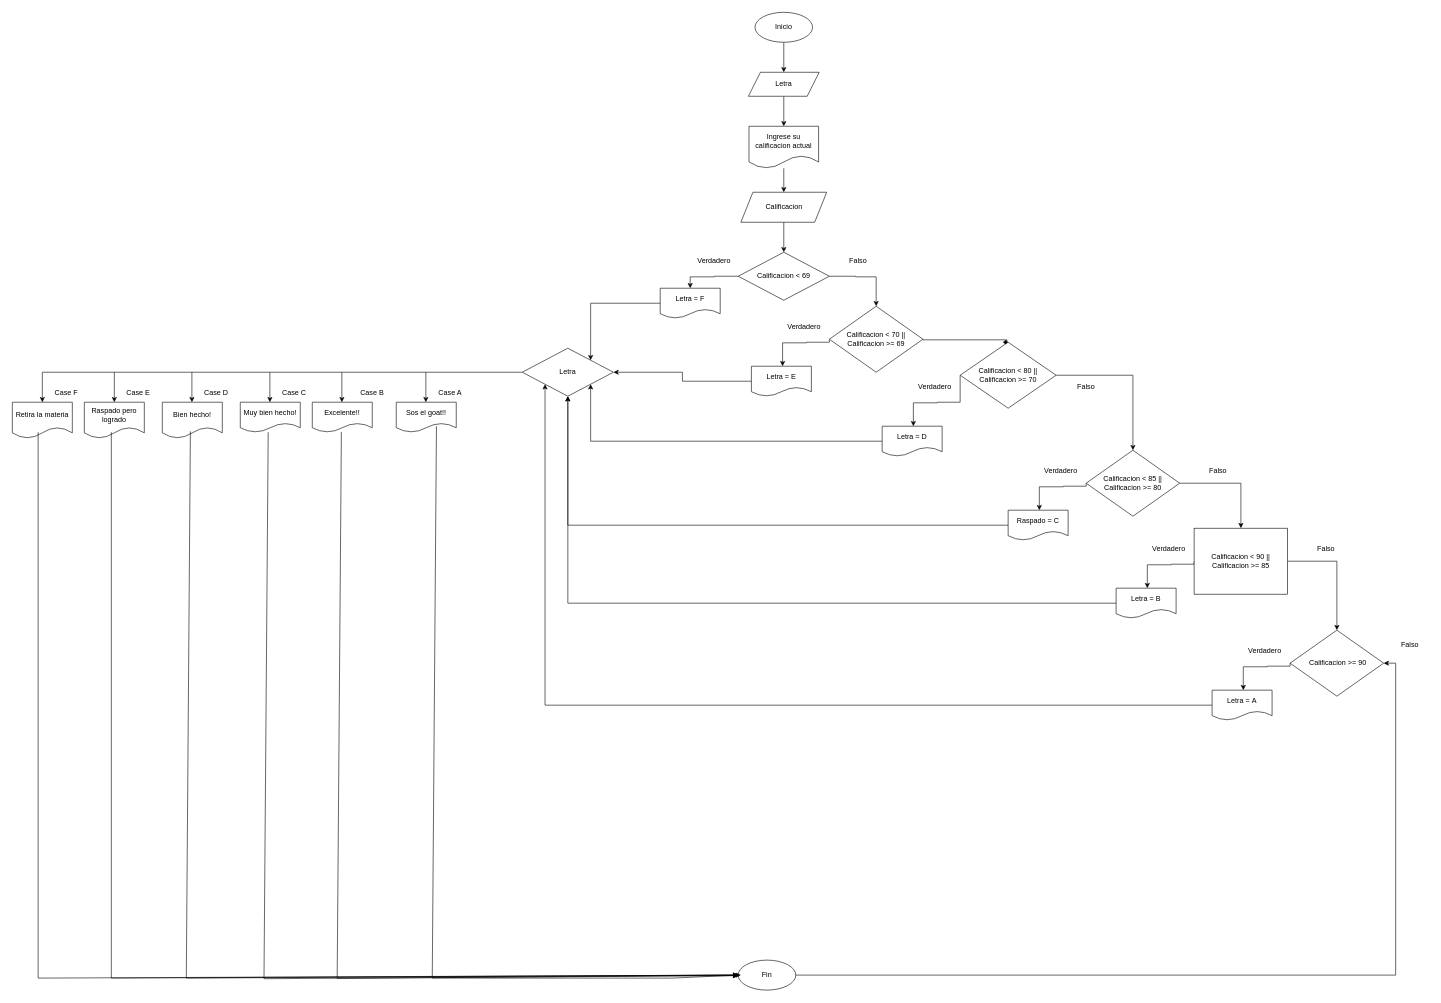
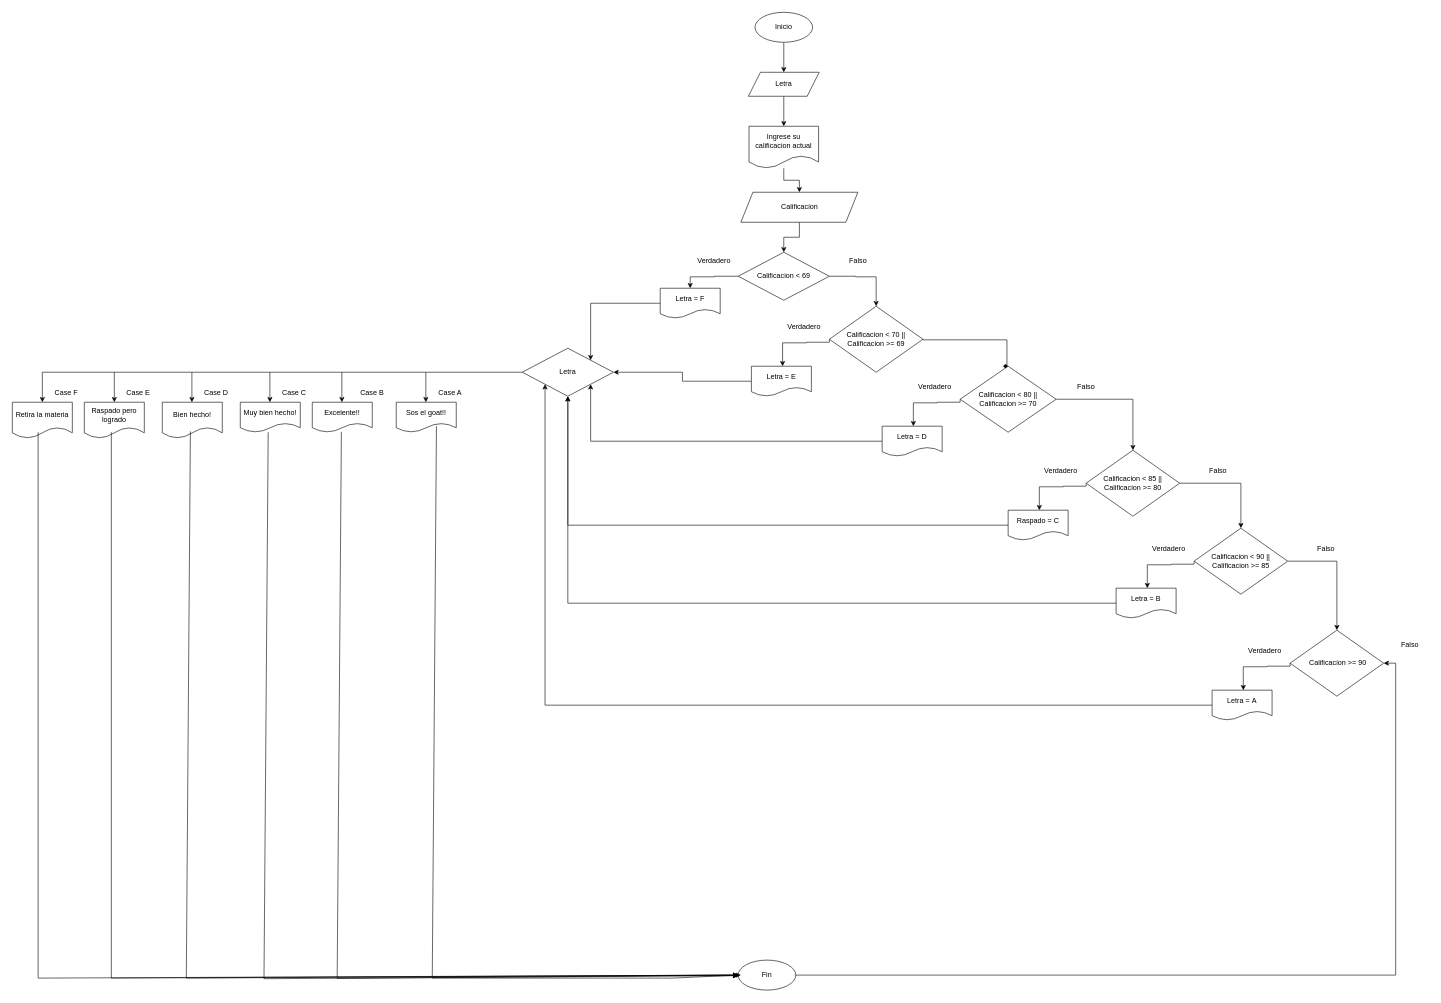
(784, 207) -> (800, 207)
(1008, 375) -> (1008, 399)
(1241, 561) -> (1241, 561)
